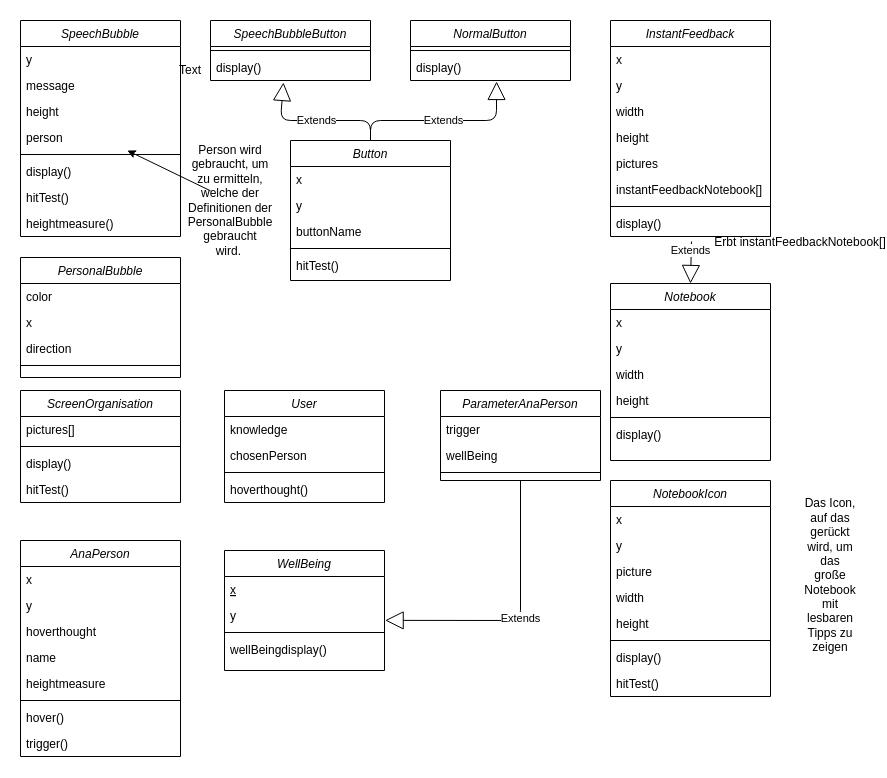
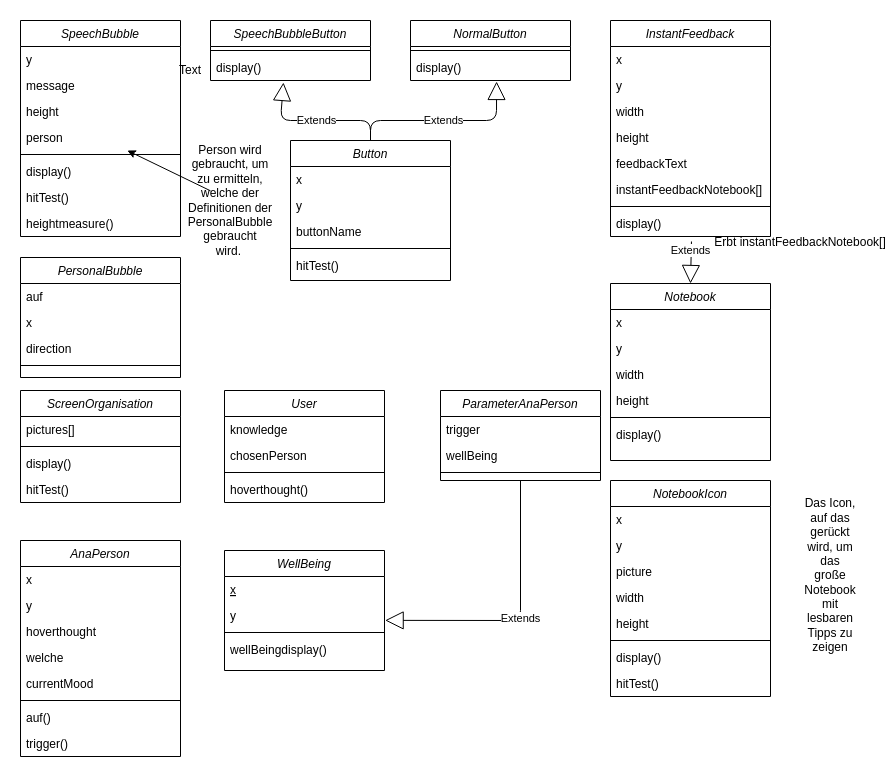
(641, 164) -> (656, 164)
(41, 297) -> (36, 297)
(39, 658) -> (45, 658)
(68, 684) -> (63, 684)
(50, 718) -> (43, 718)
